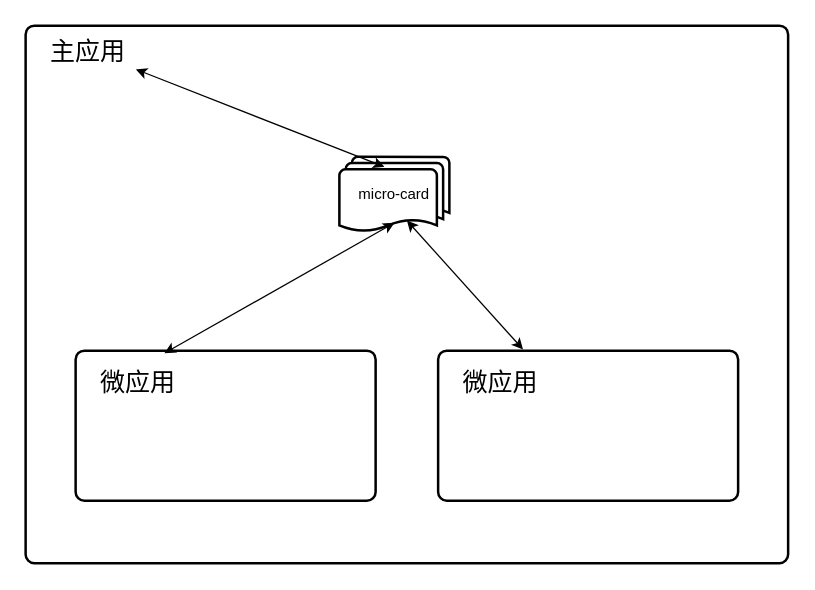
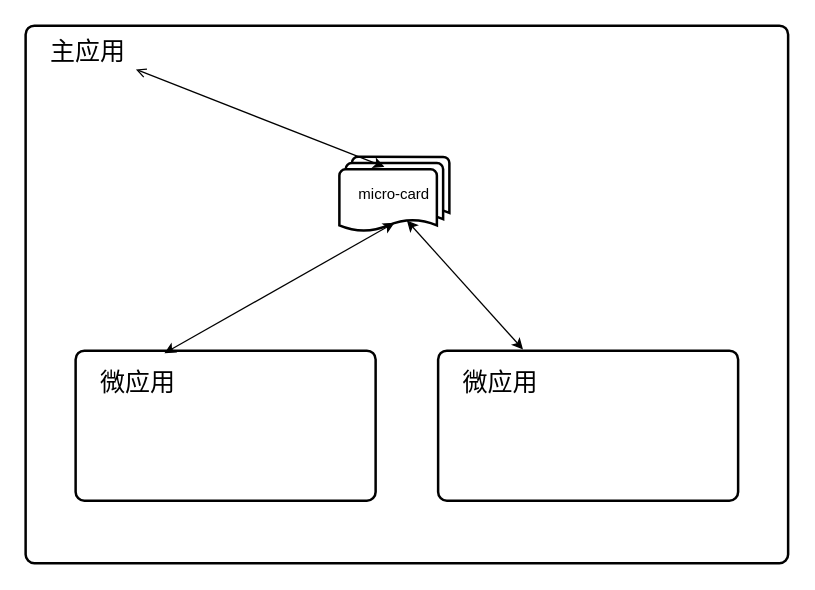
(145, 73) -> (142, 72)
